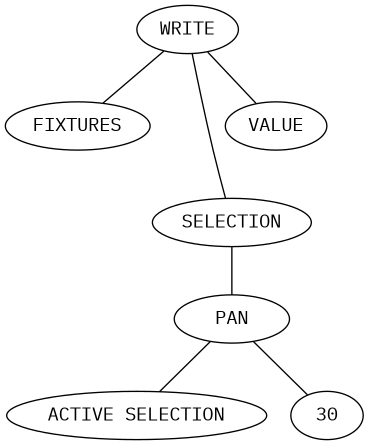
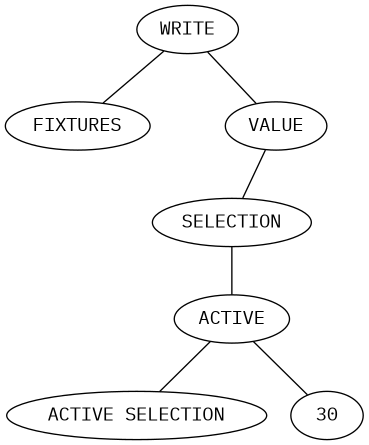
(208, 126) -> (254, 174)
(232, 319) -> (232, 319)
